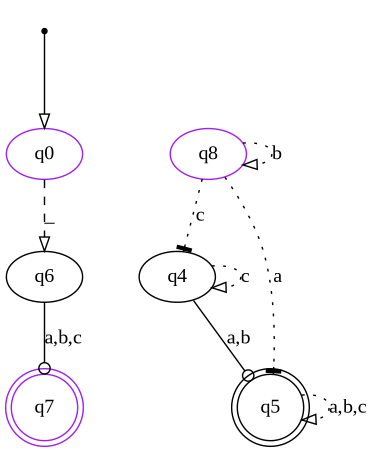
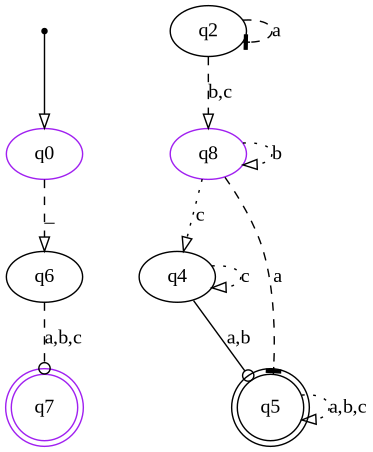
none -> (208, 31)
(194, 212) -> (194, 212)
(267, 267) -> (267, 267)
(44, 332) -> (44, 332)
